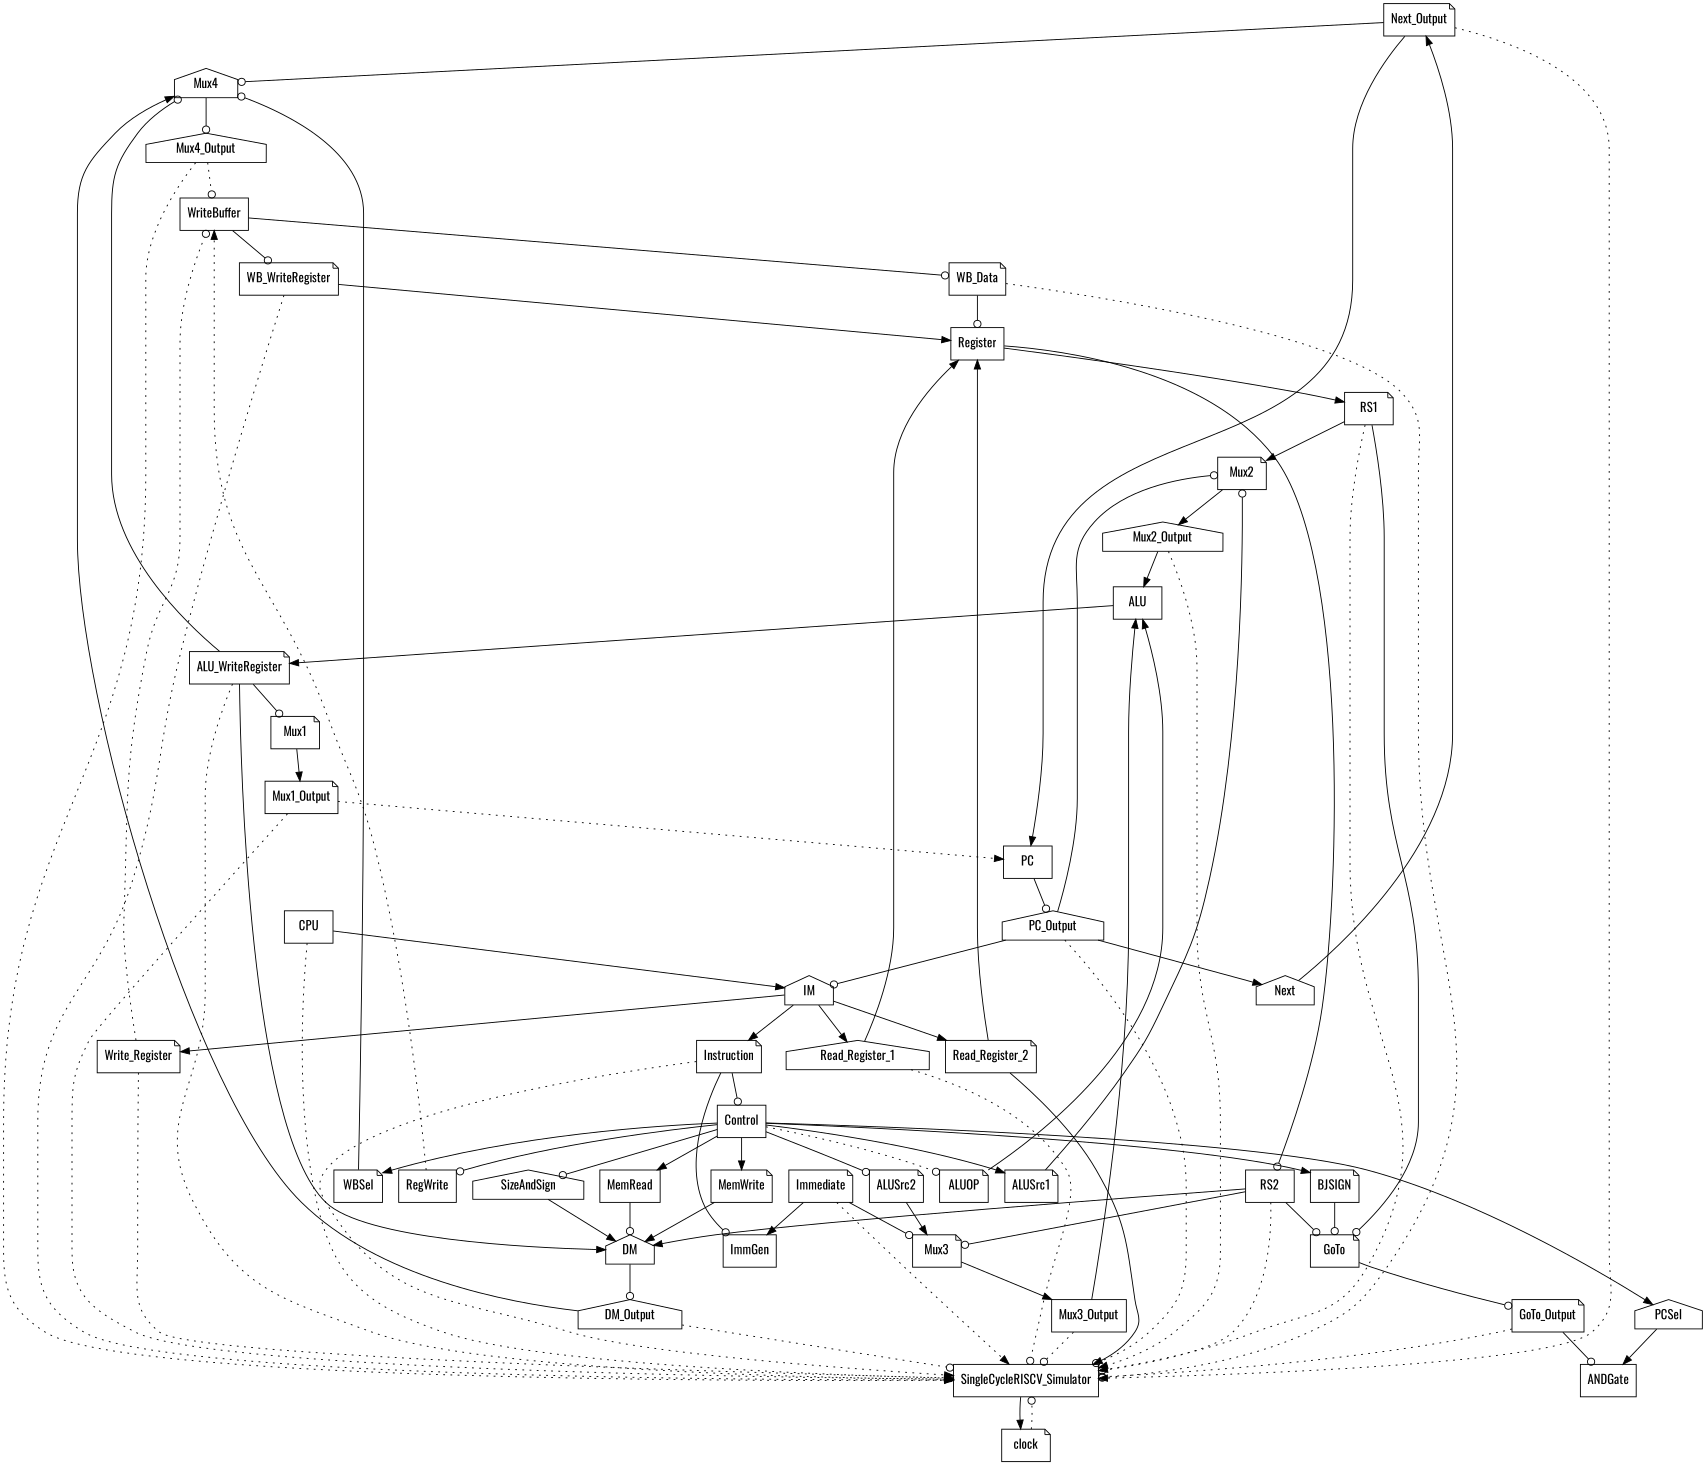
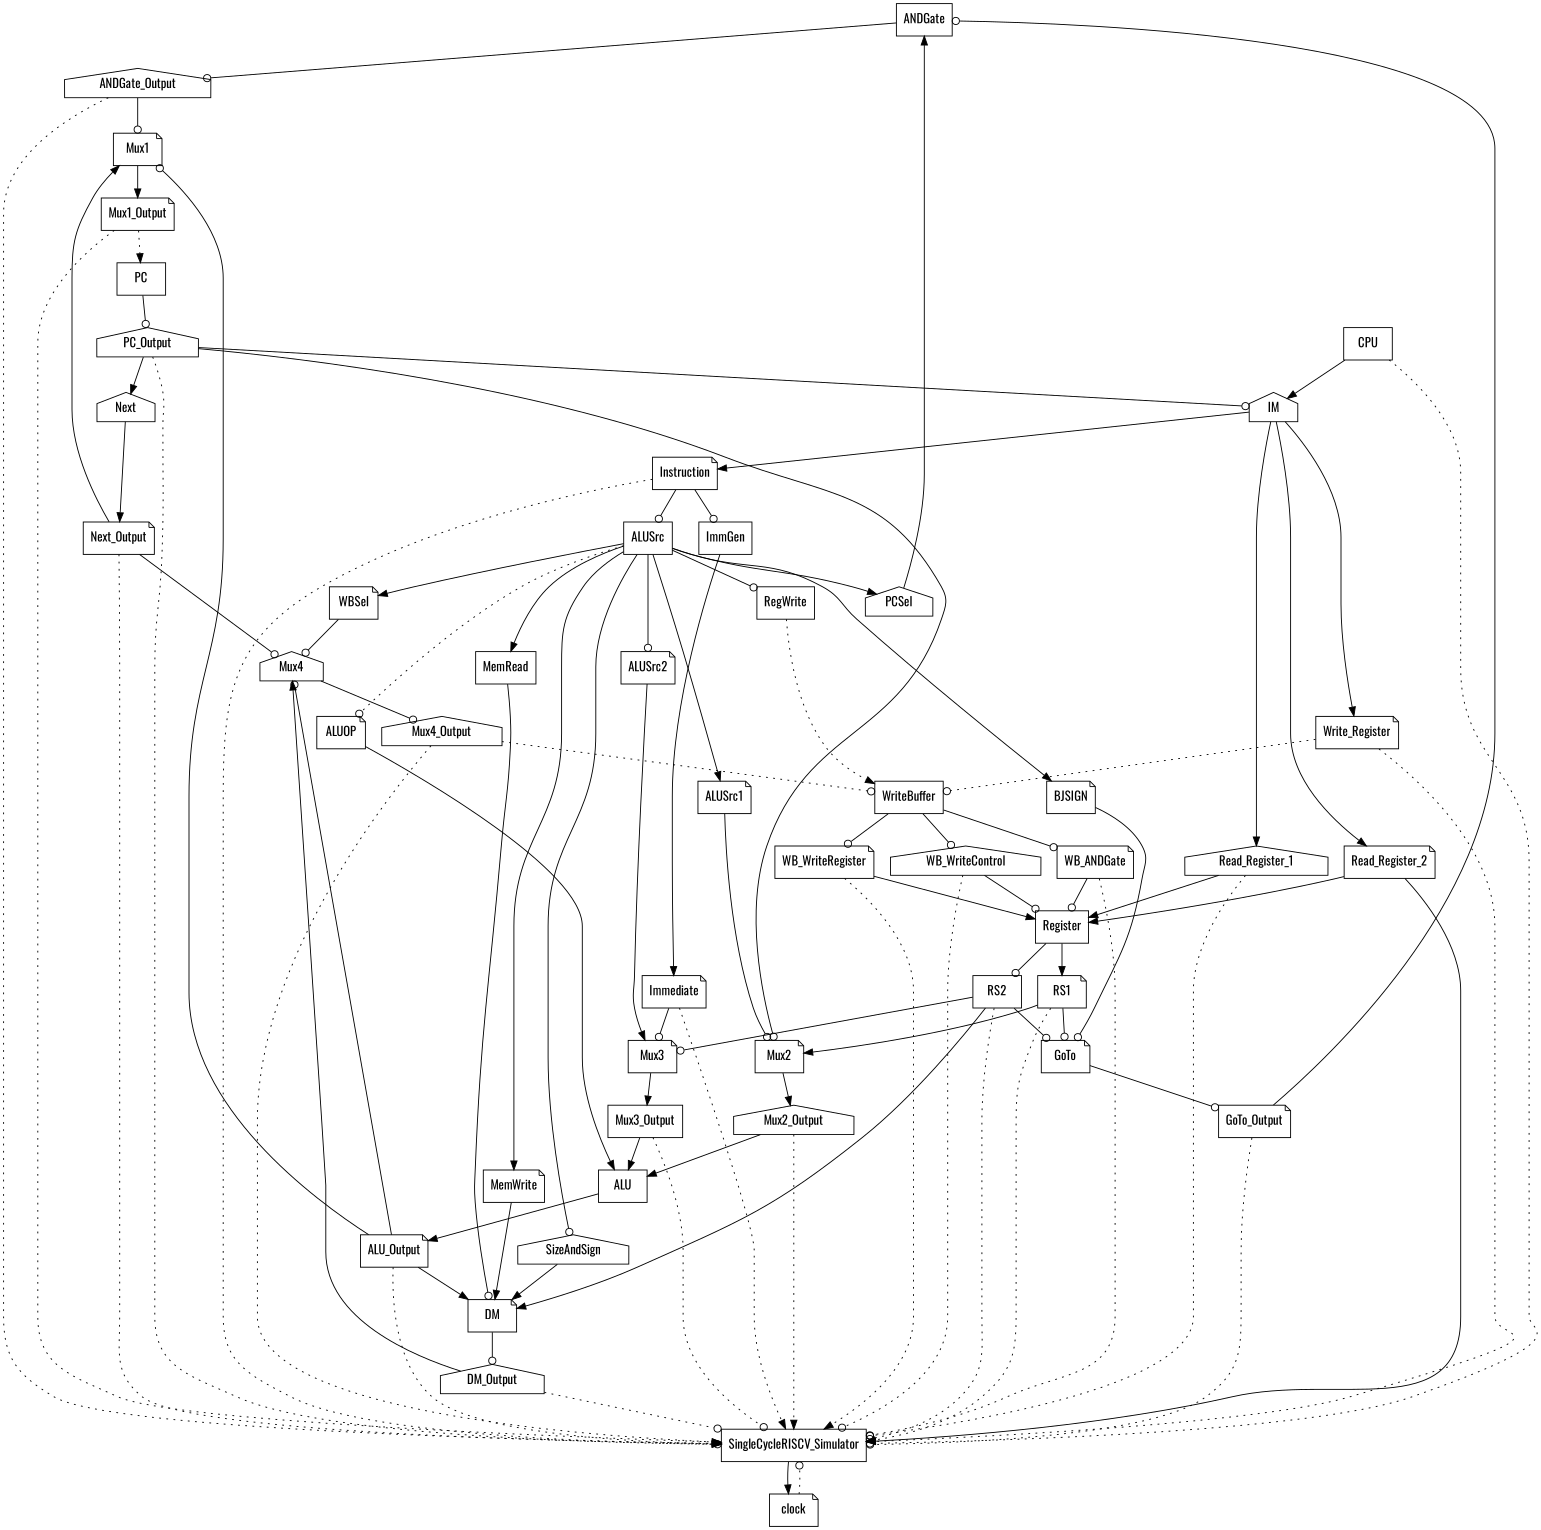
none -> (138, 85)
(977, 279) -> (1095, 862)
(1208, 437) -> (72, 345)
(239, 668) -> (394, 1251)
none -> (966, 862)
(742, 1121) -> (648, 538)
(789, 1216) -> (674, 758)
(630, 1251) -> (492, 1316)
